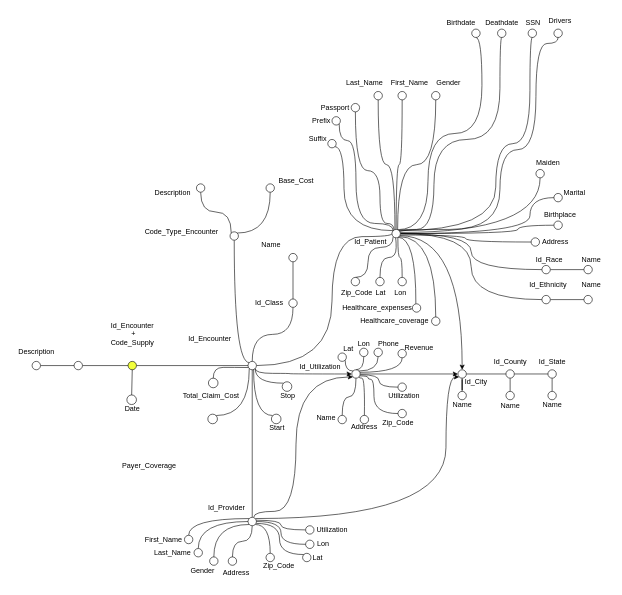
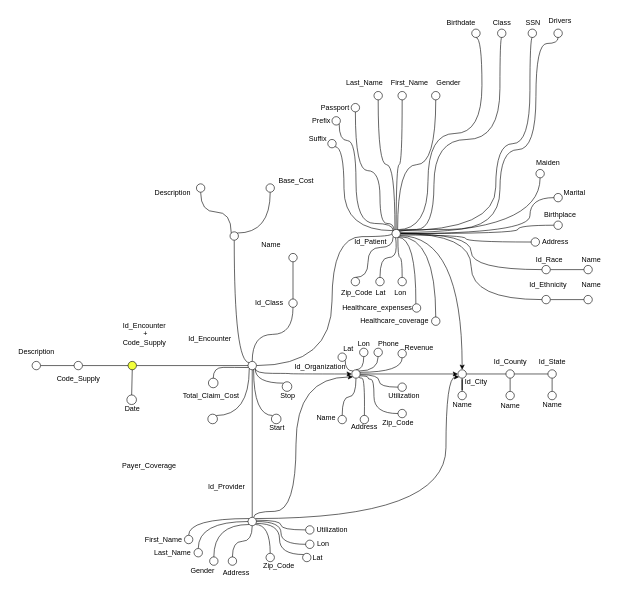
(502, 23) -> (502, 23)
(182, 236) -> none
(132, 335) -> (144, 335)
(320, 368) -> (320, 368)
none -> (78, 379)
(227, 509) -> (227, 488)
